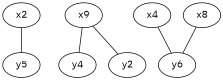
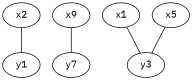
(152, 15) -> (121, 15)
(202, 15) -> (171, 15)
(21, 65) -> (21, 65)
(77, 65) -> (71, 65)
(127, 65) -> none
(177, 65) -> (146, 65)
